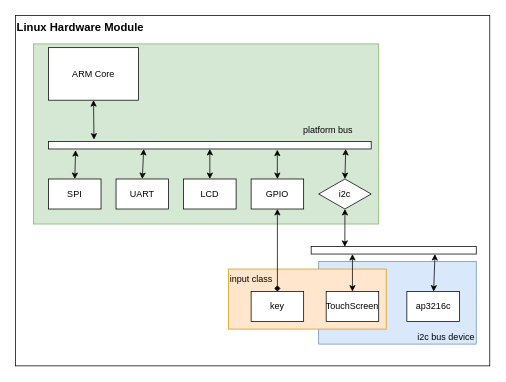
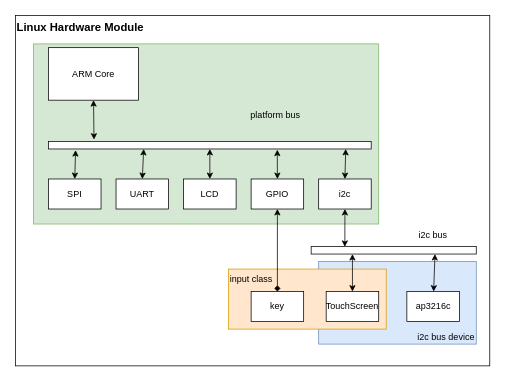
(328, 130) -> (275, 115)
(345, 194) -> (345, 194)
none -> (433, 235)
